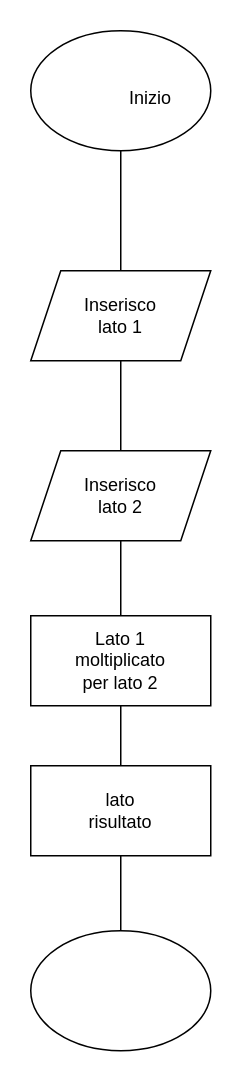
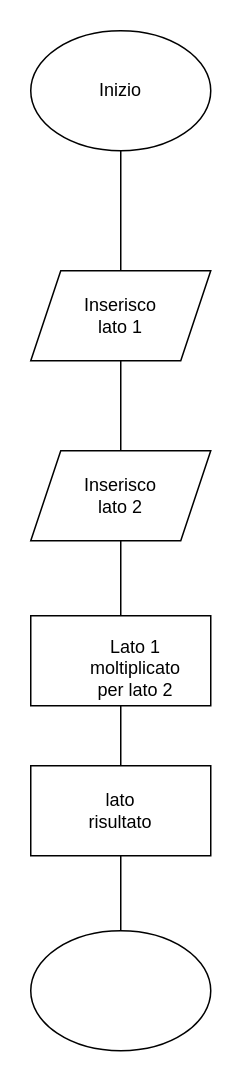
(151, 98) -> (121, 91)
(121, 661) -> (136, 668)
